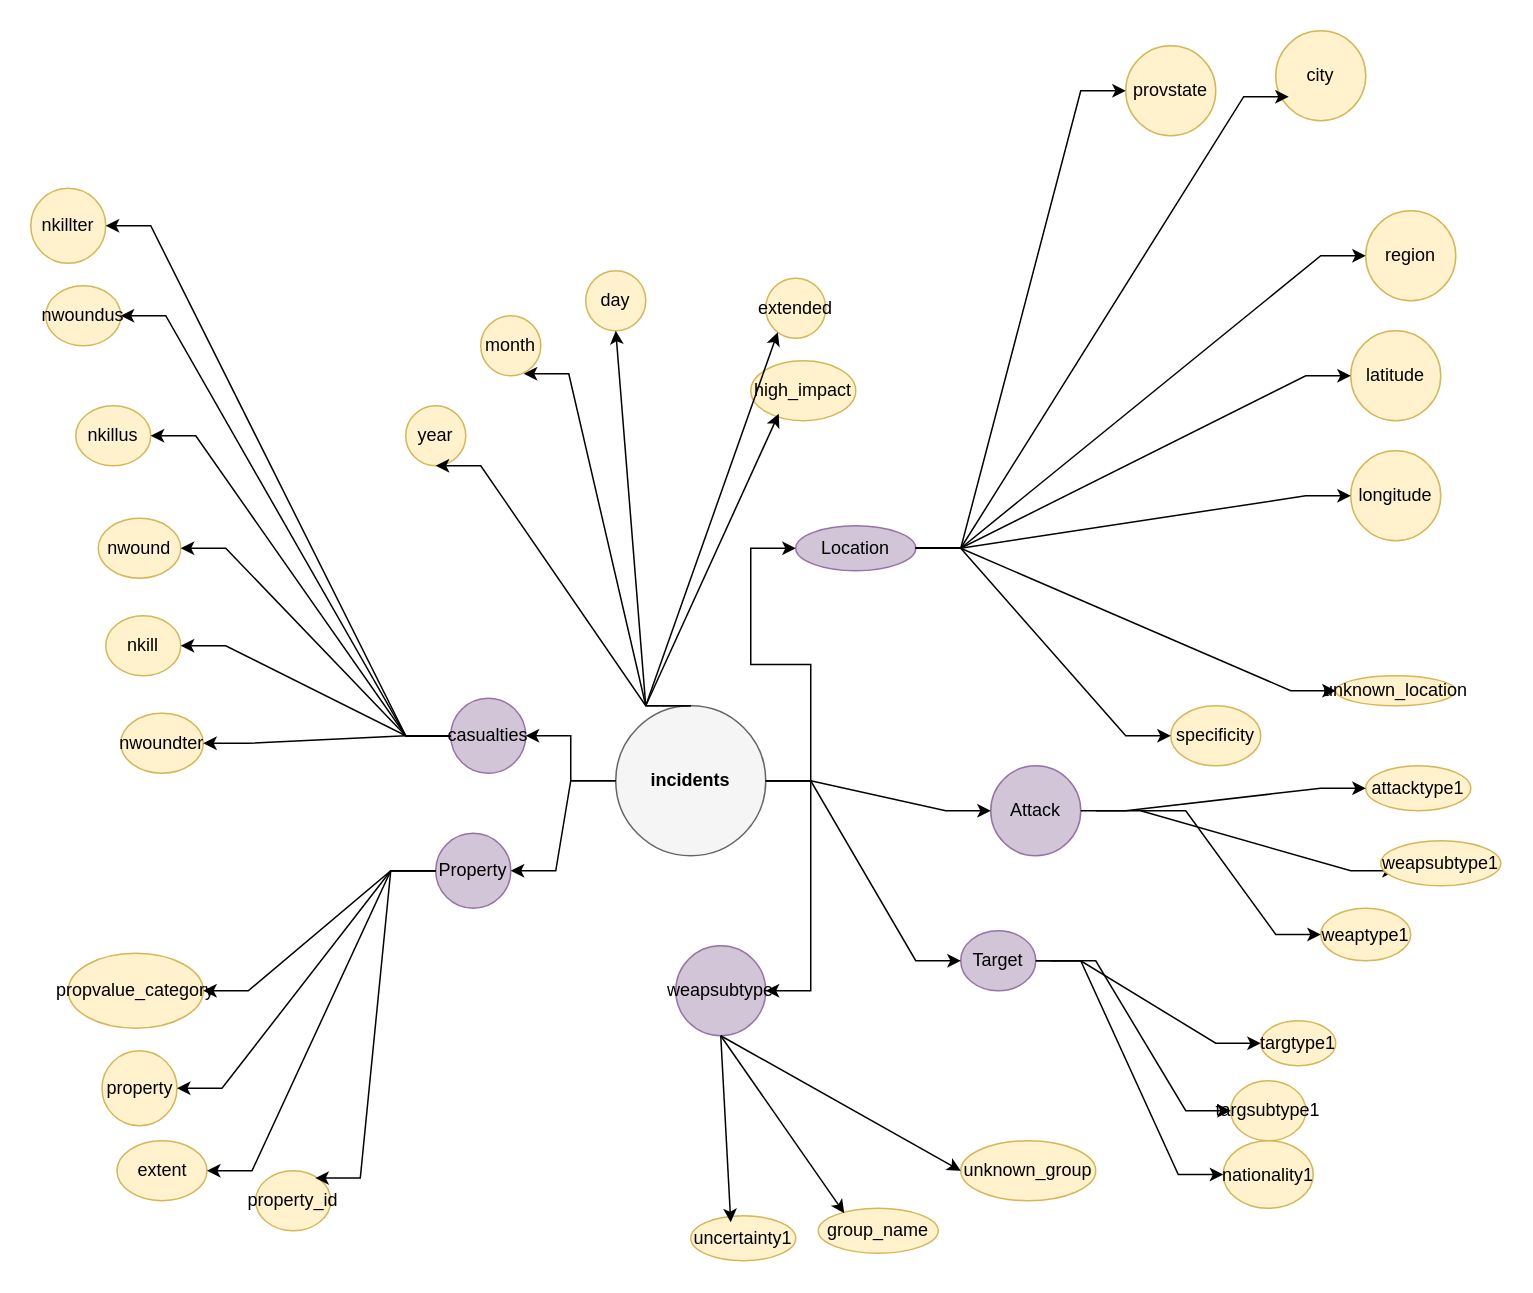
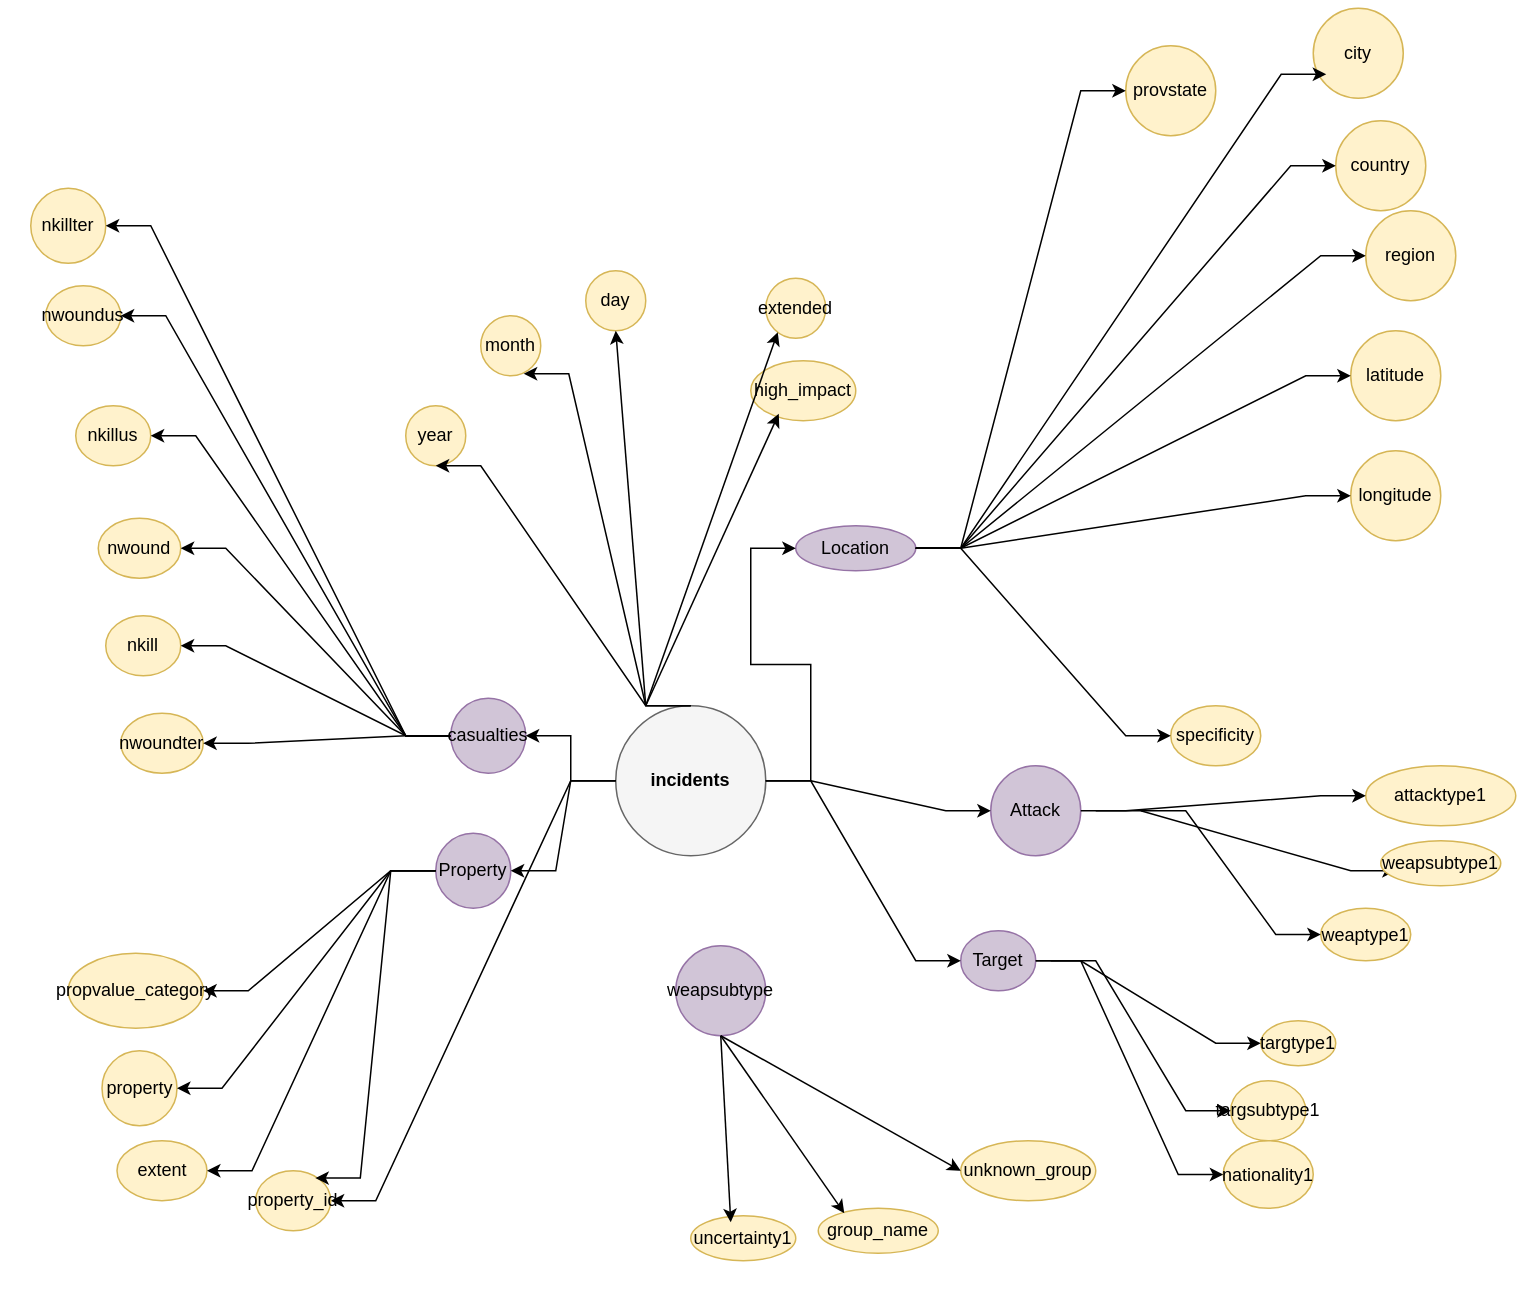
(1321, 76) -> (1358, 53)
none -> (1381, 166)
none -> (1141, 339)
(1144, 627) -> none
(1396, 691) -> none
(1418, 788) -> (1441, 796)
(811, 906) -> (464, 1010)
